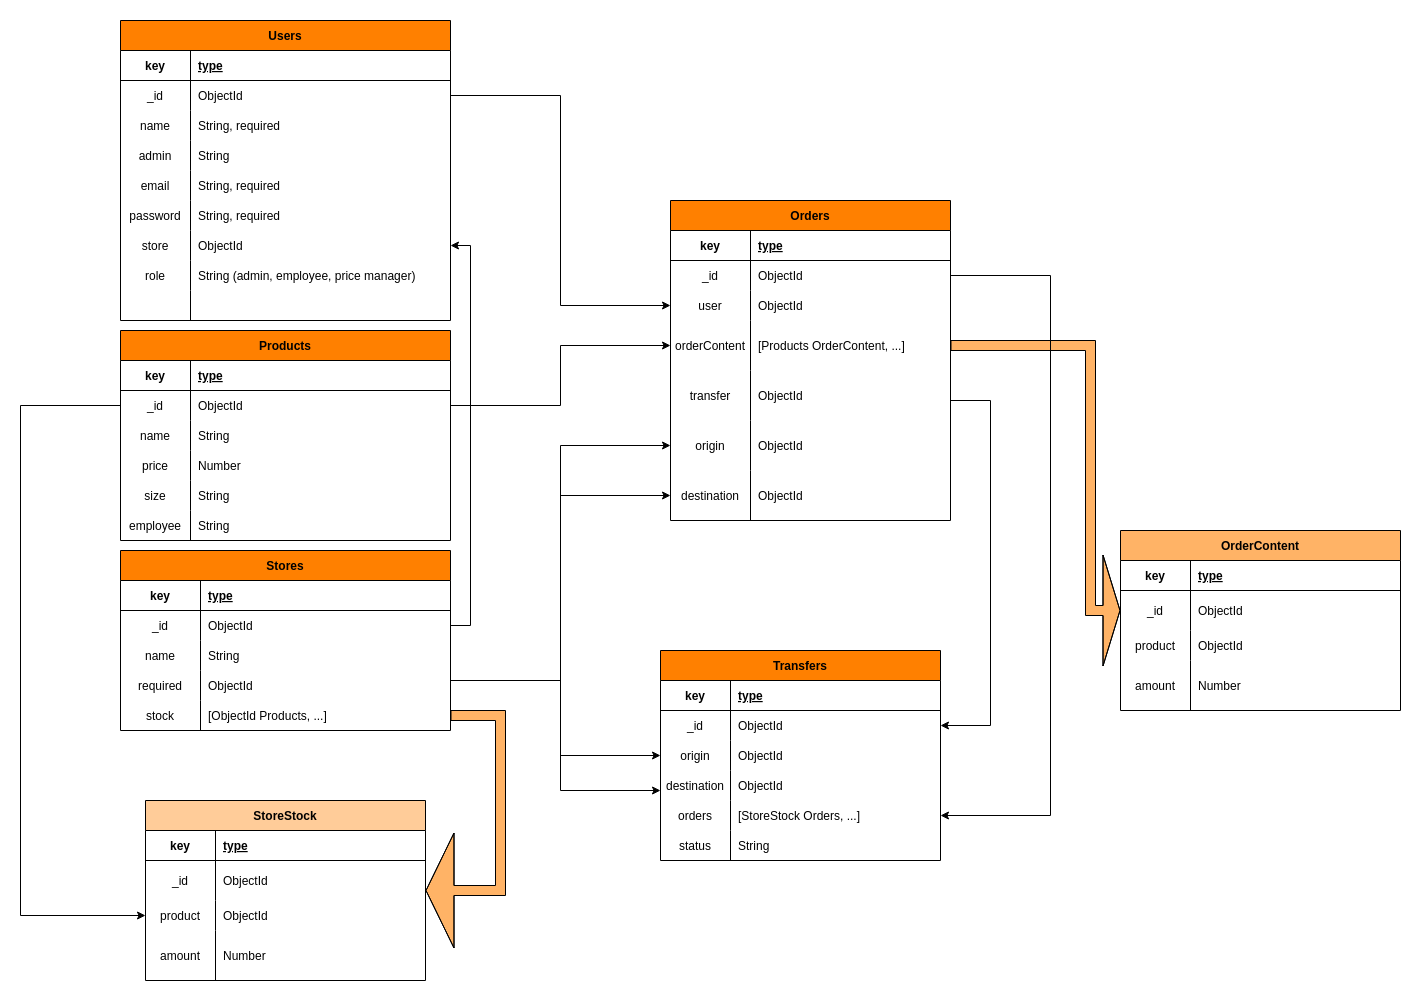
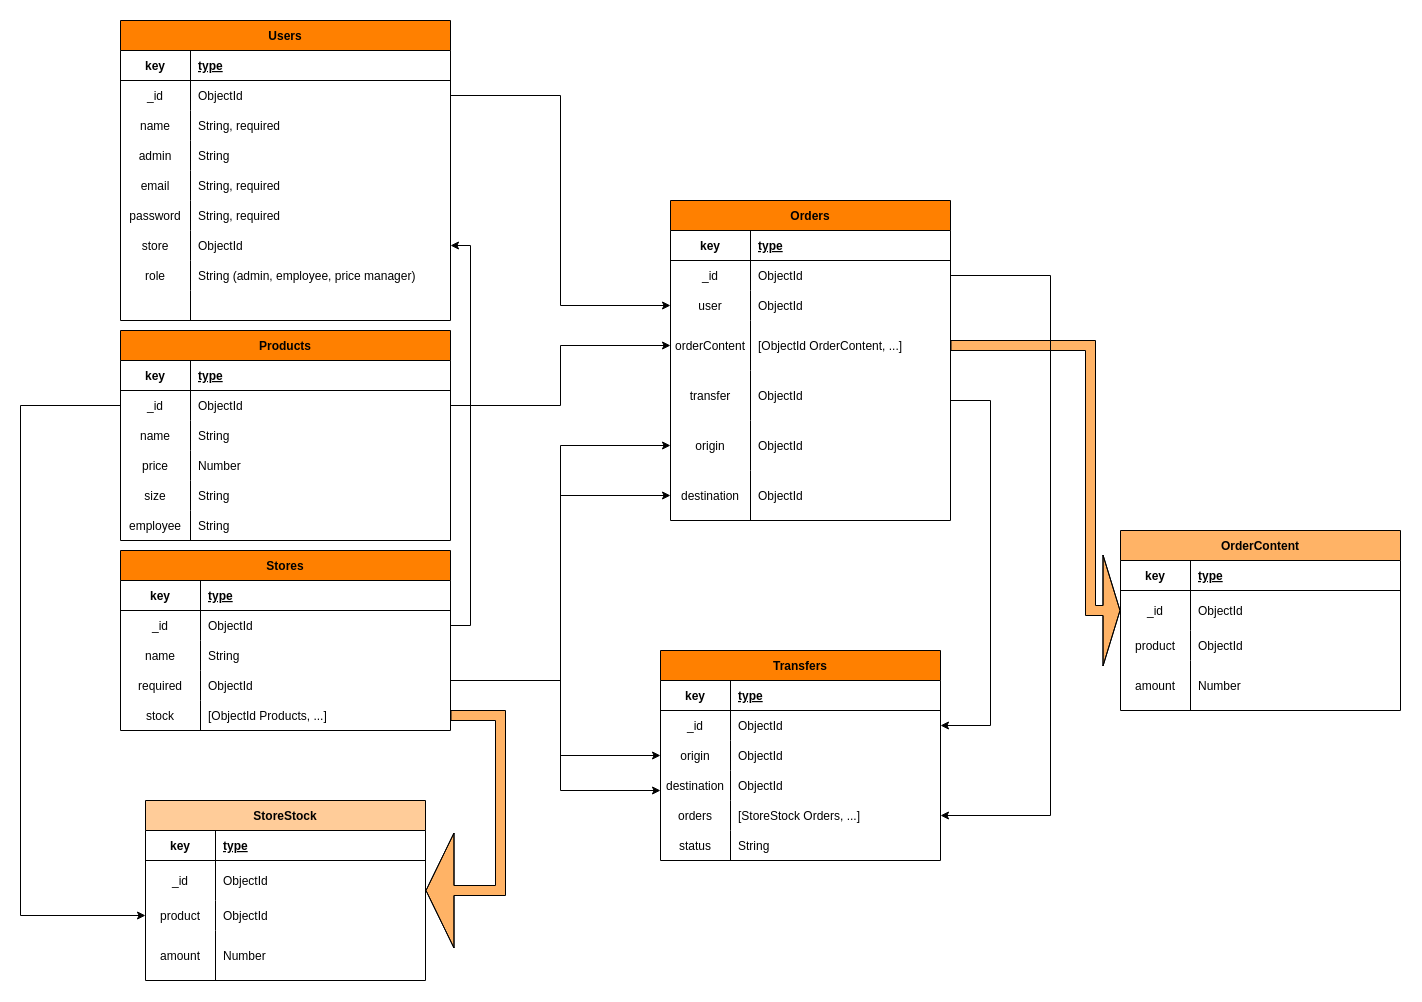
(843, 346) -> (843, 346)
